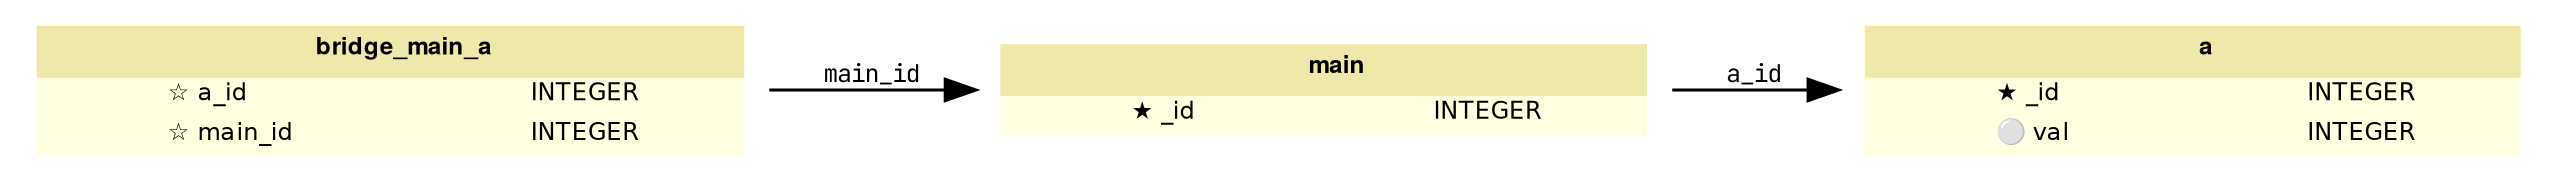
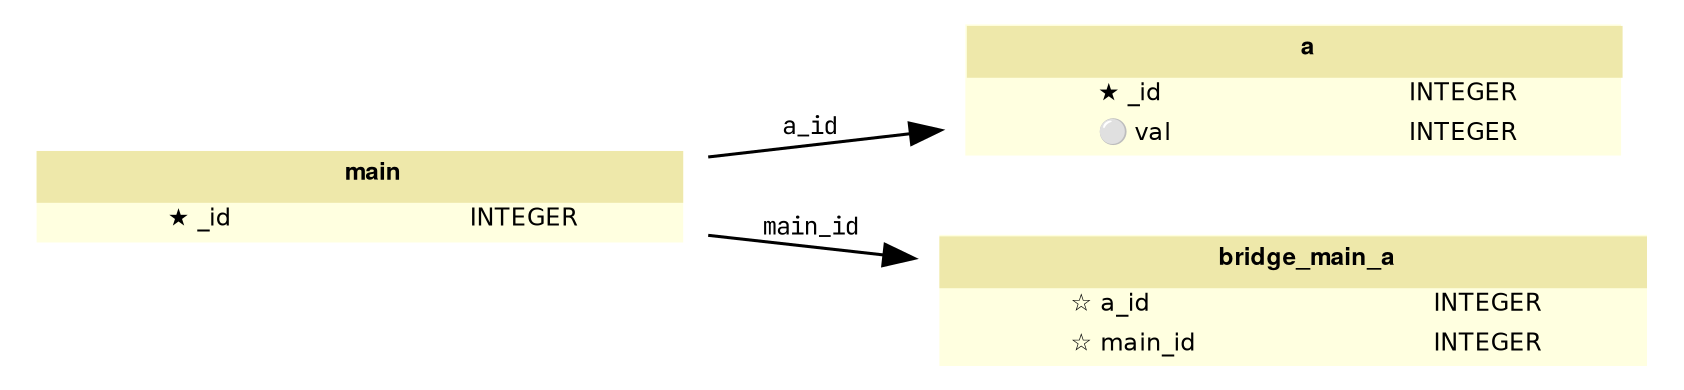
(857, 90) -> (796, 245)
